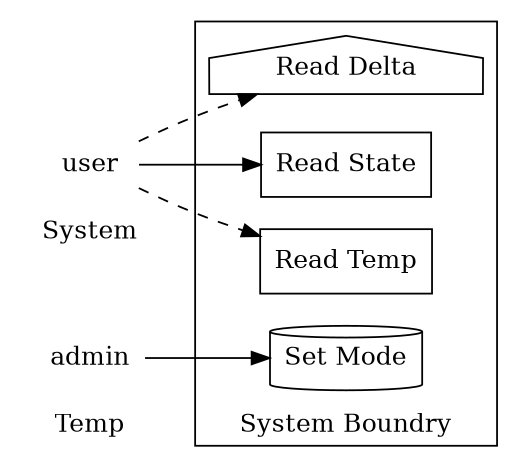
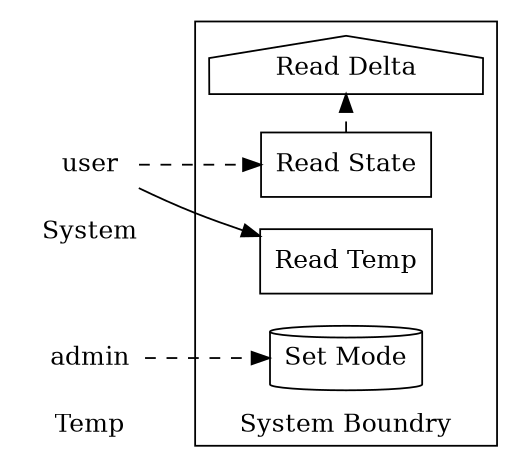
(183, 121) -> (346, 122)
(183, 165) -> (183, 165)
(182, 208) -> (182, 208)
(206, 358) -> (206, 358)
